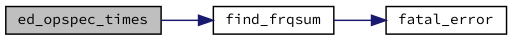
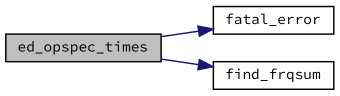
(353, 20) -> (180, 34)
